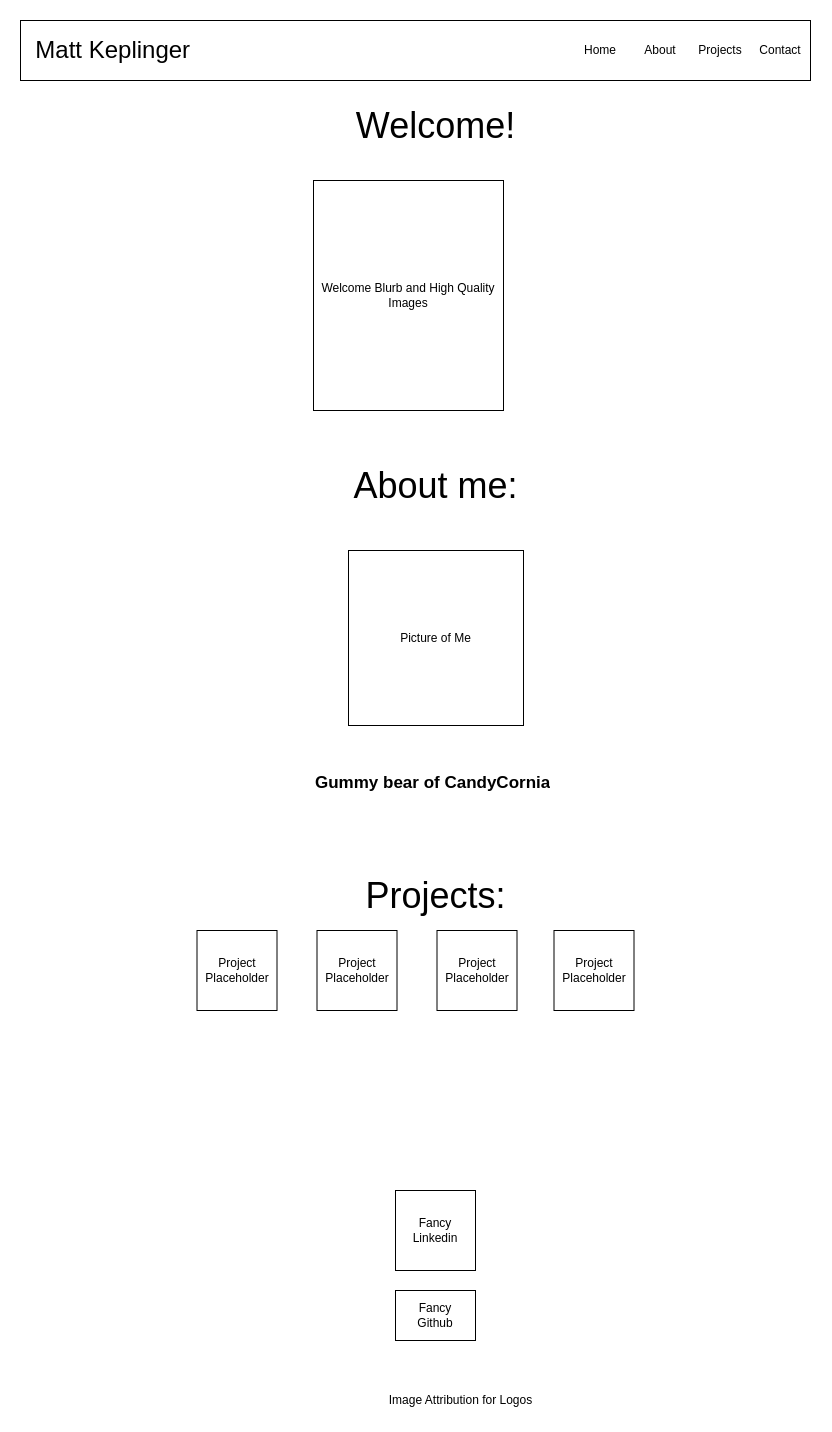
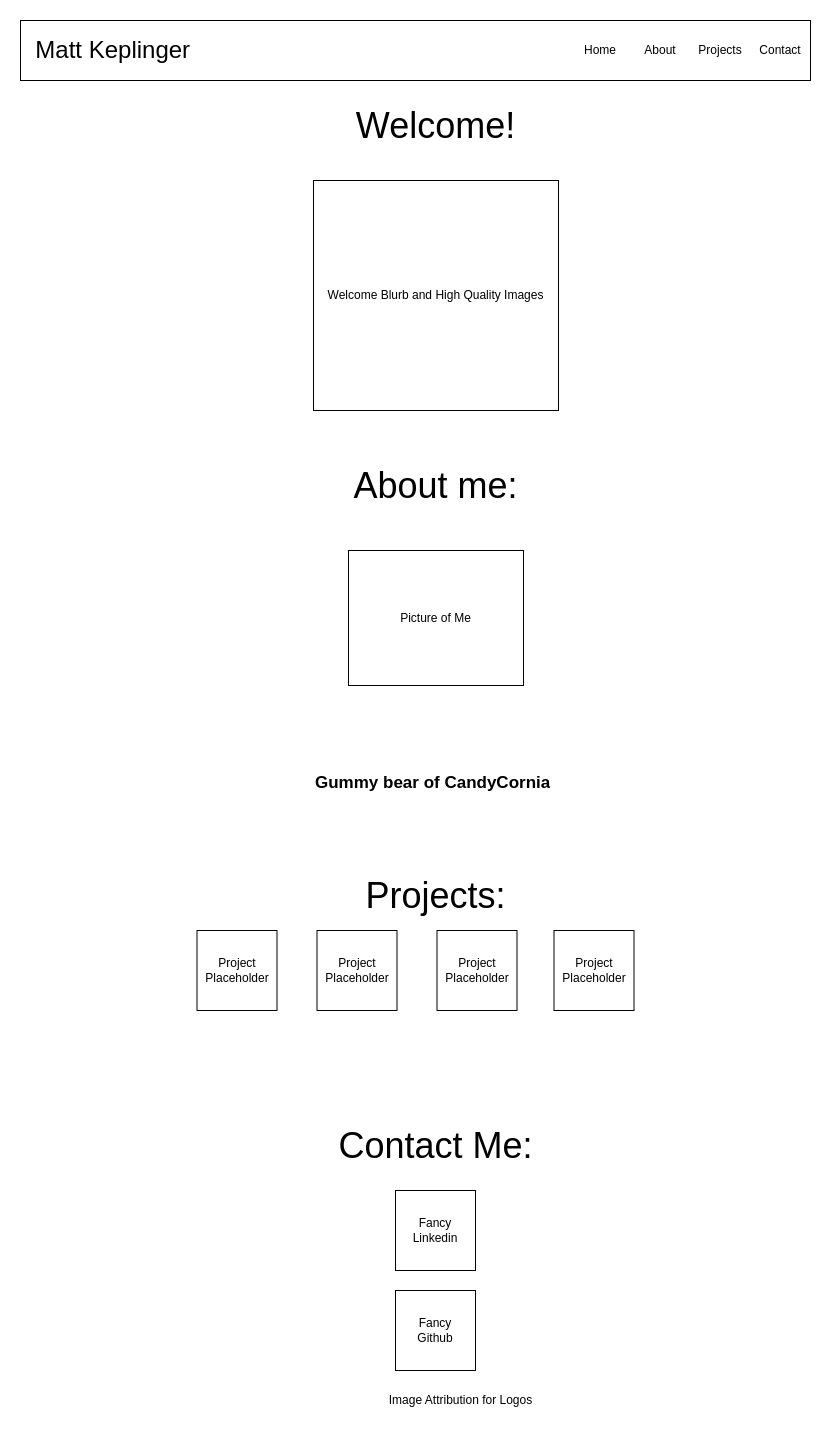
(409, 296) -> (436, 296)
(436, 638) -> (436, 618)
none -> (436, 1146)
(436, 1316) -> (436, 1331)
